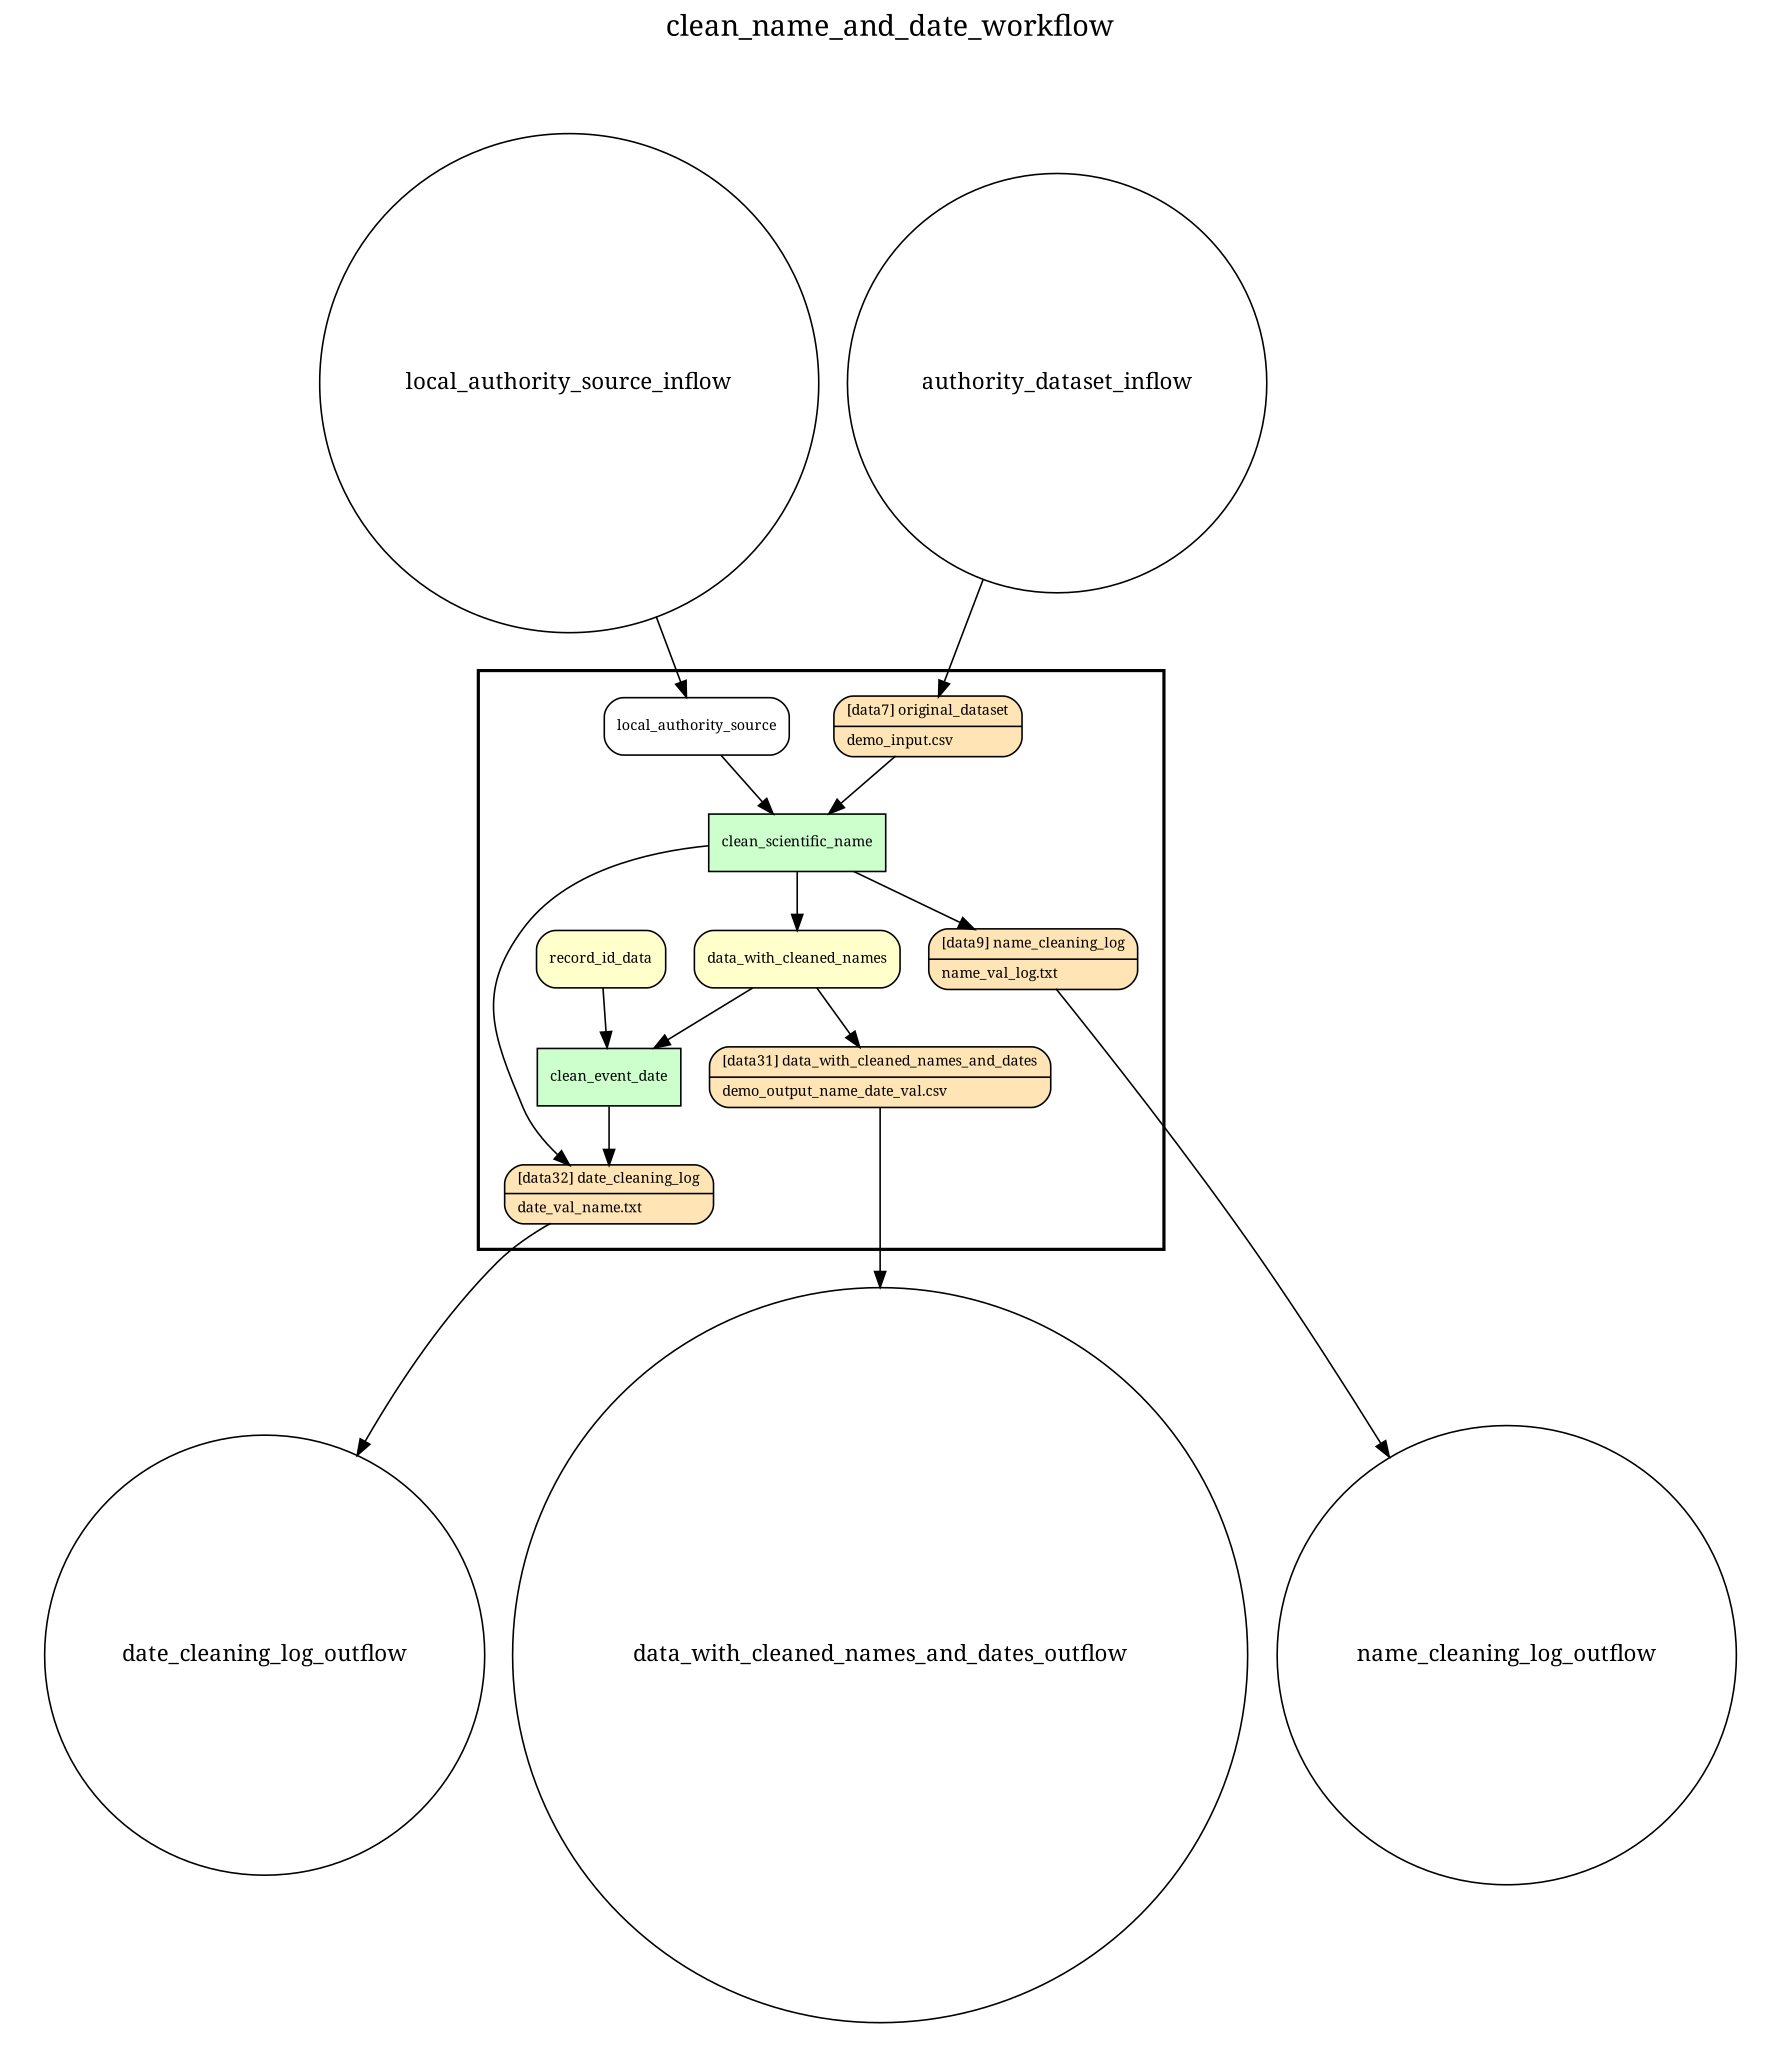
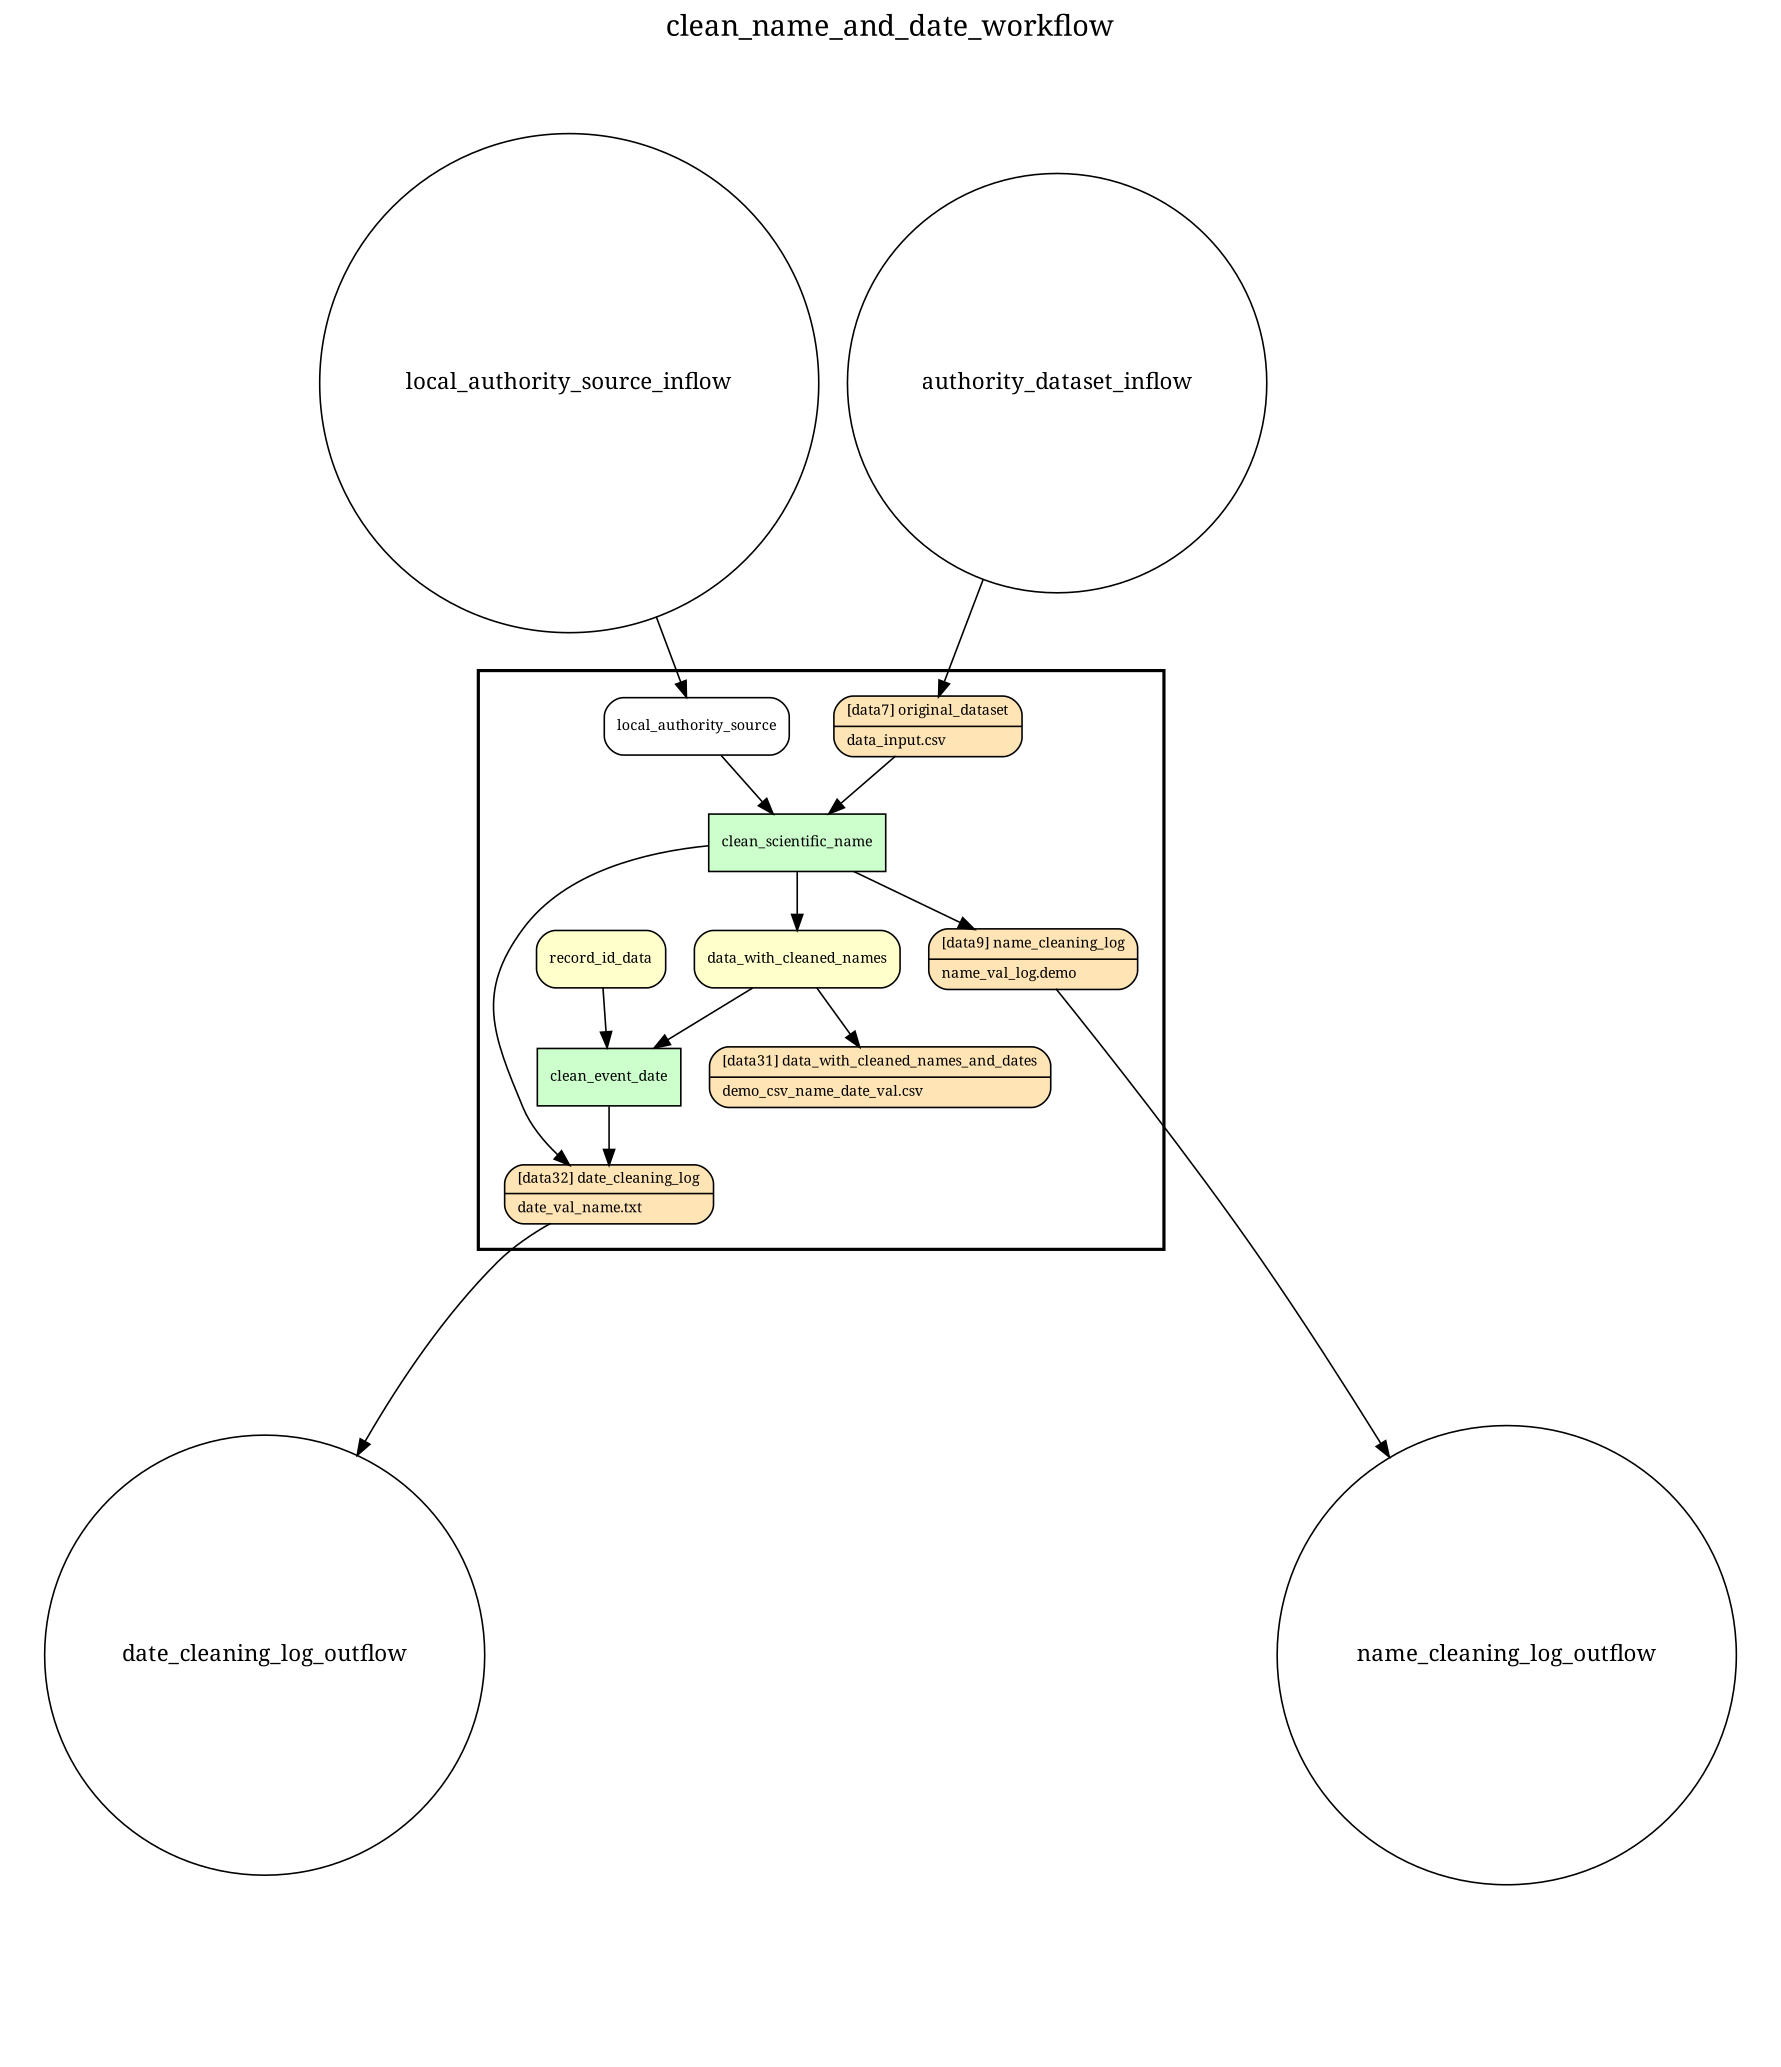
(900, 741) -> (897, 741)
(1000, 974) -> (1009, 974)
(835, 1092) -> (824, 1092)
(880, 1655) -> none
